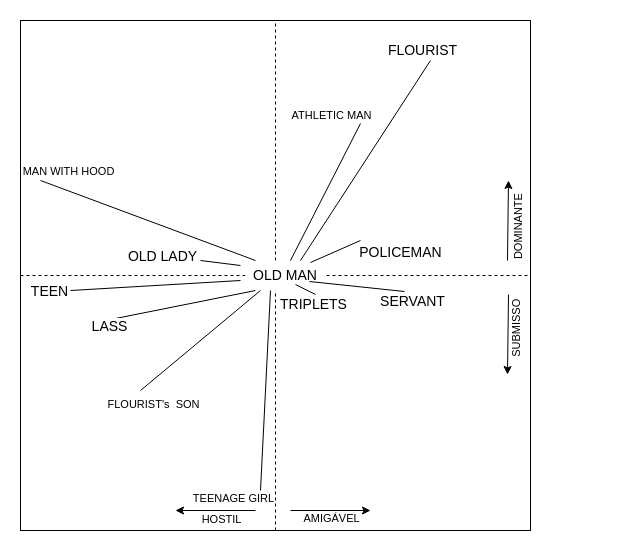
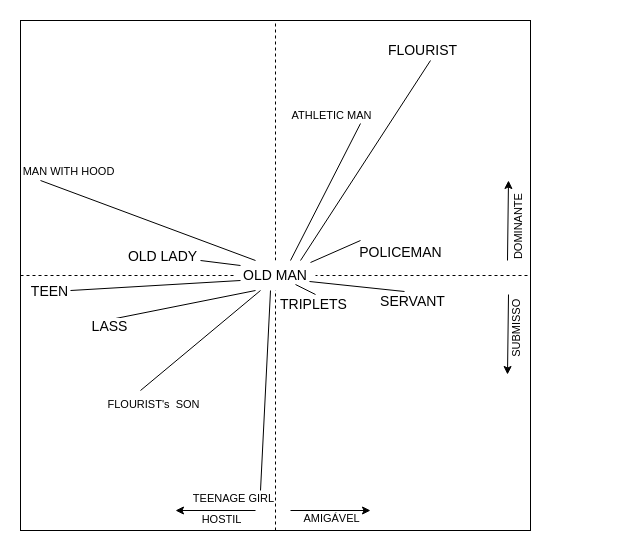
(286, 276) -> (276, 276)
